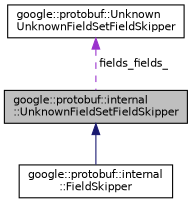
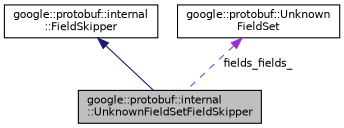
(96, 21) -> (259, 21)
(96, 150) -> (130, 68)
